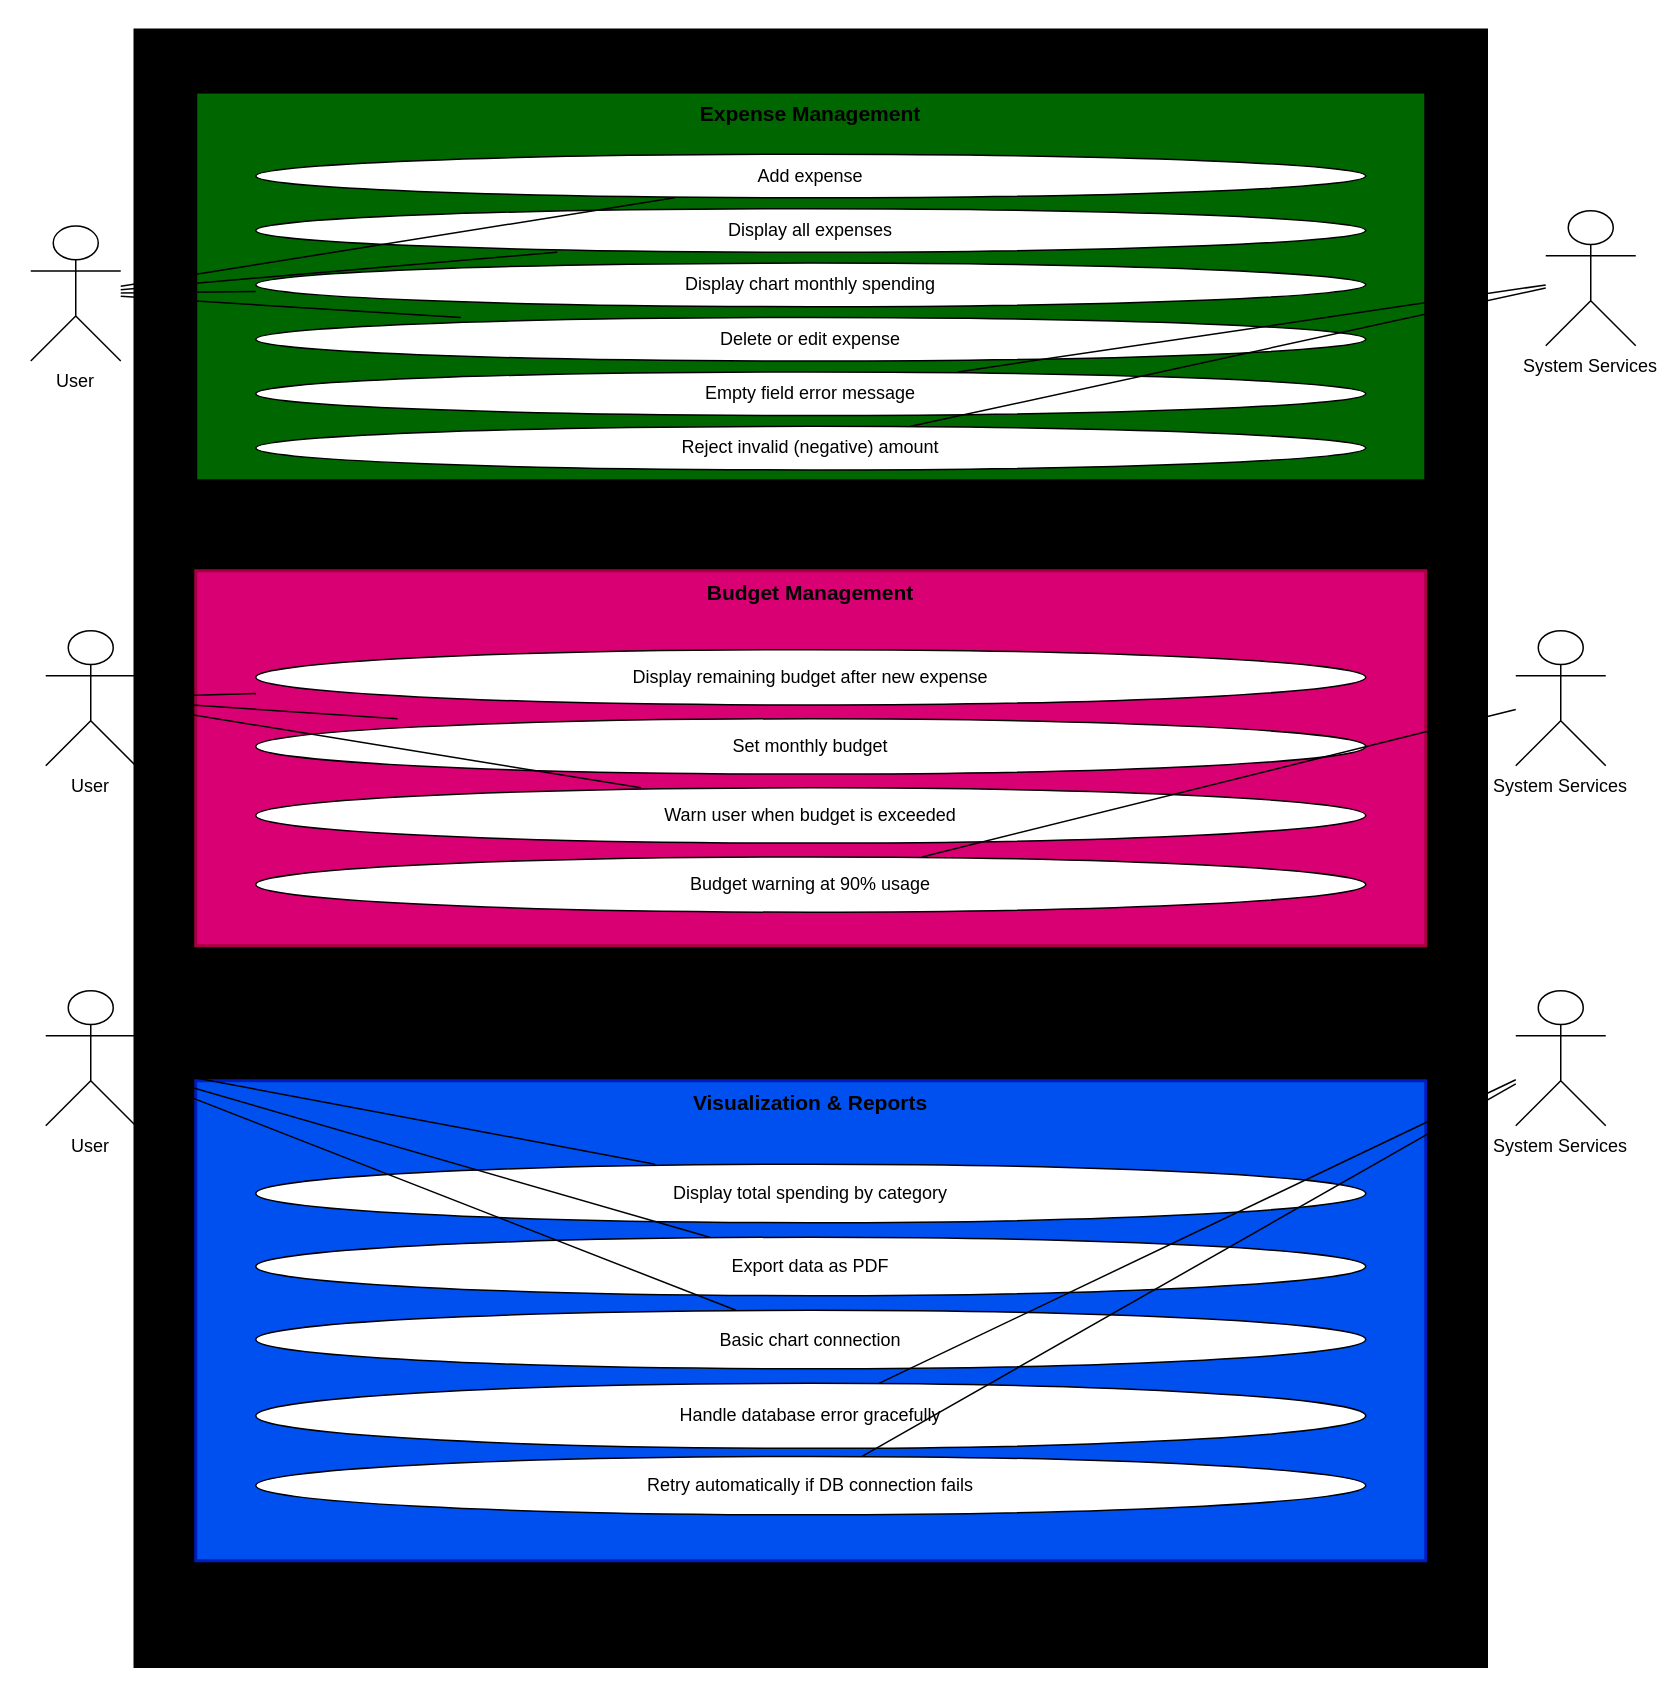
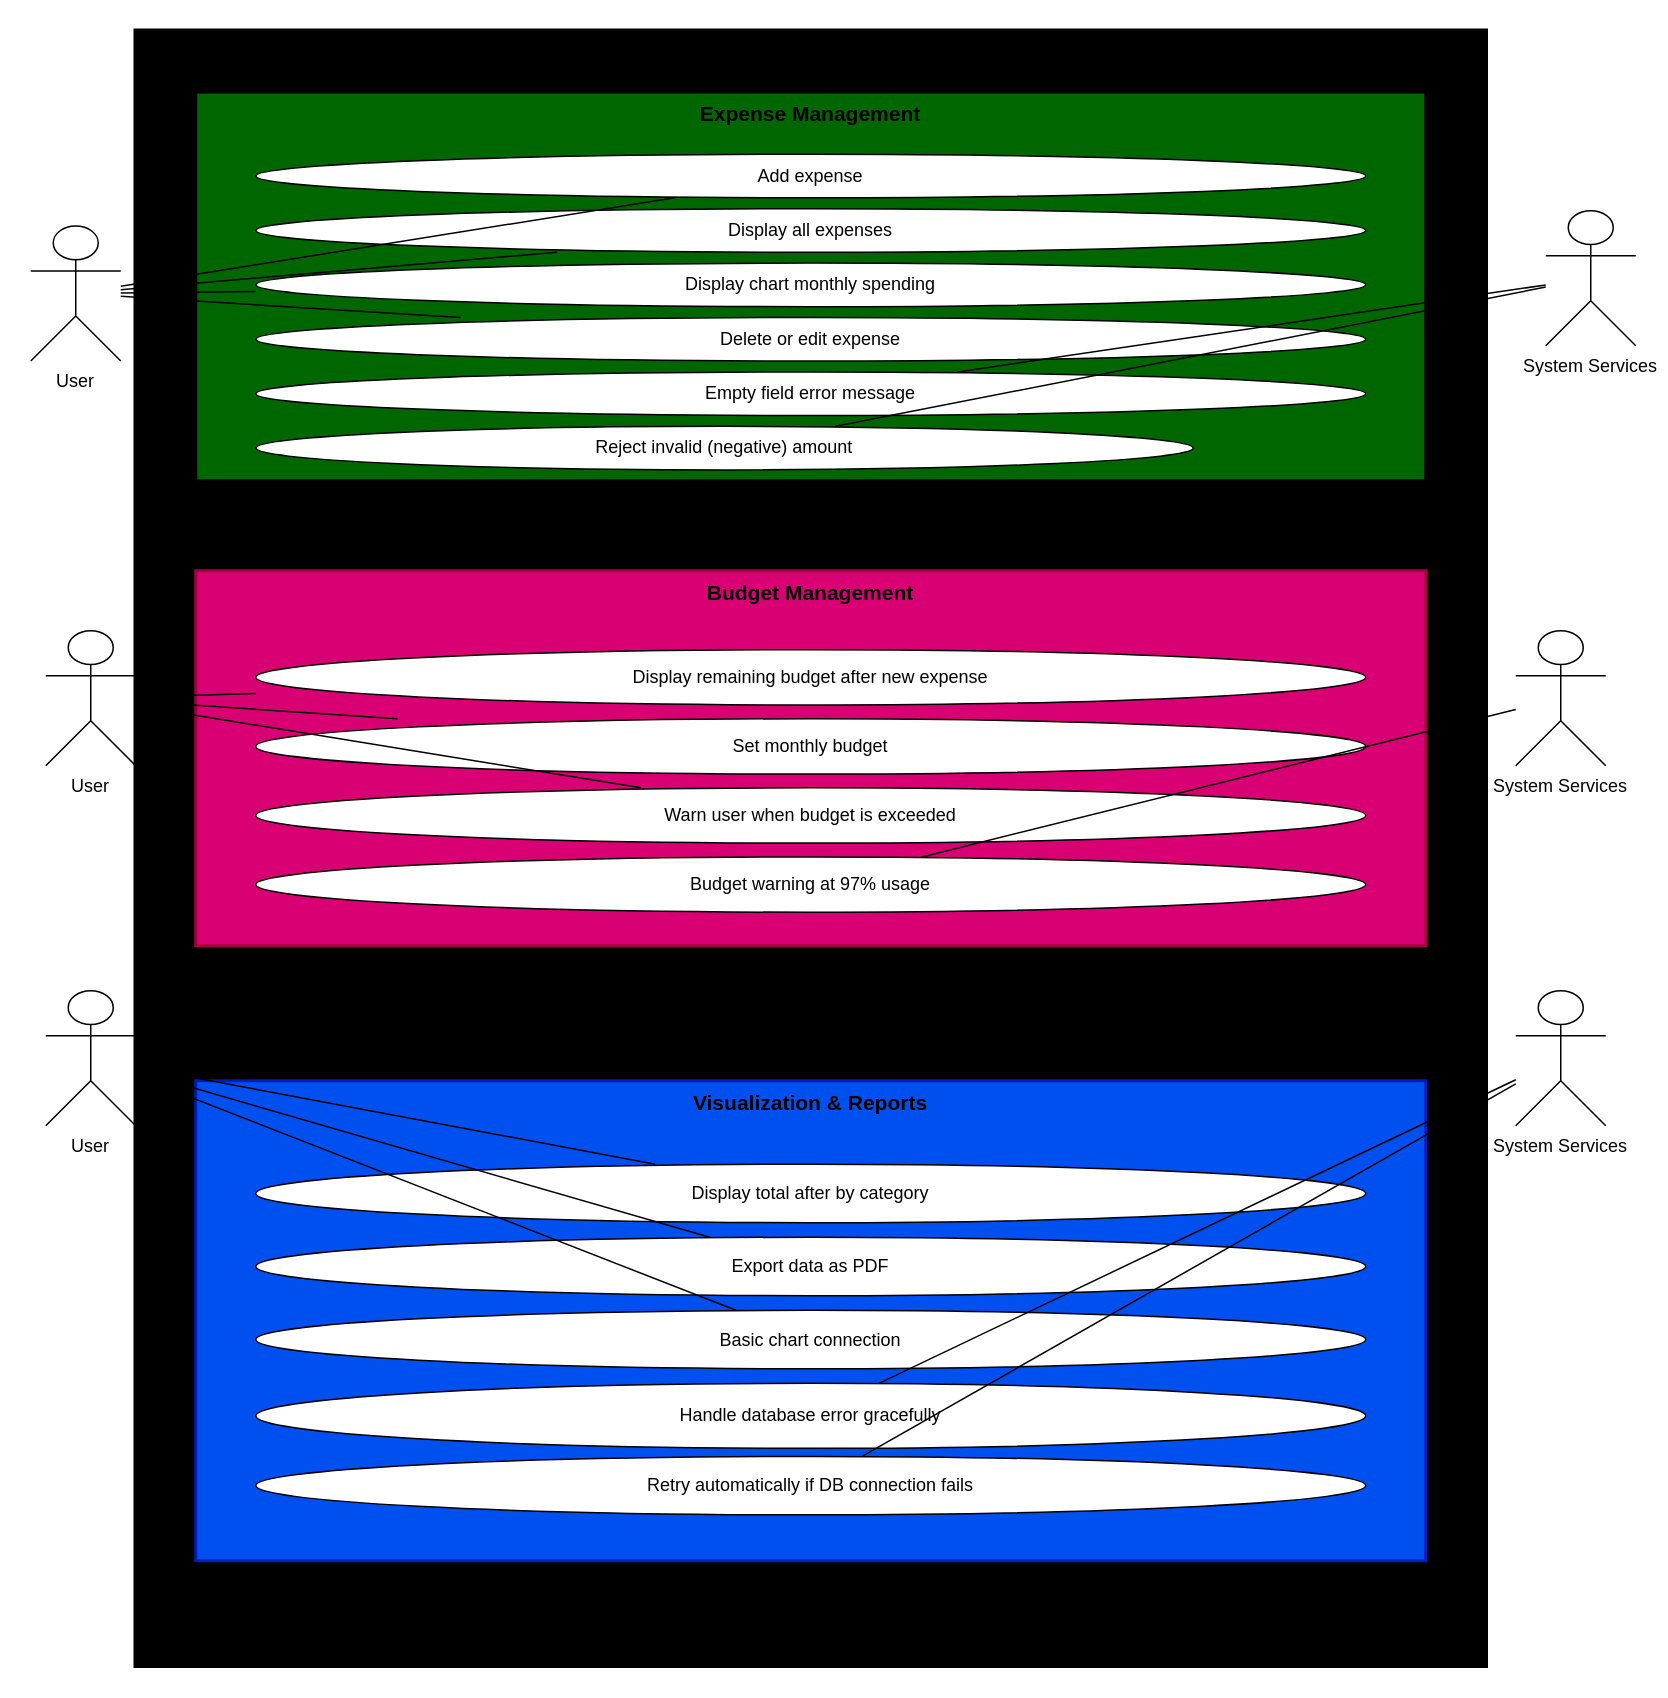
(811, 448) -> (725, 448)
(811, 884) -> (811, 884)
(811, 1193) -> (811, 1193)
